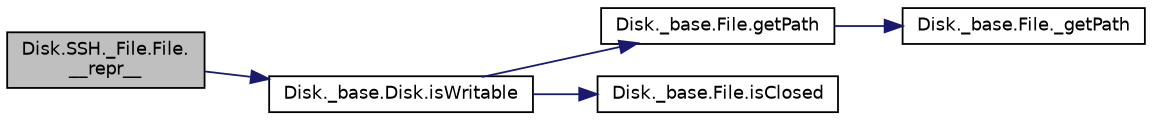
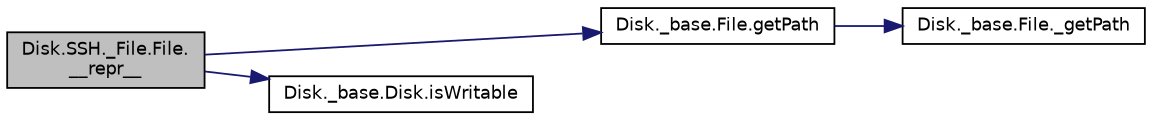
(551, 62) -> (394, 44)
(718, 94) -> none
